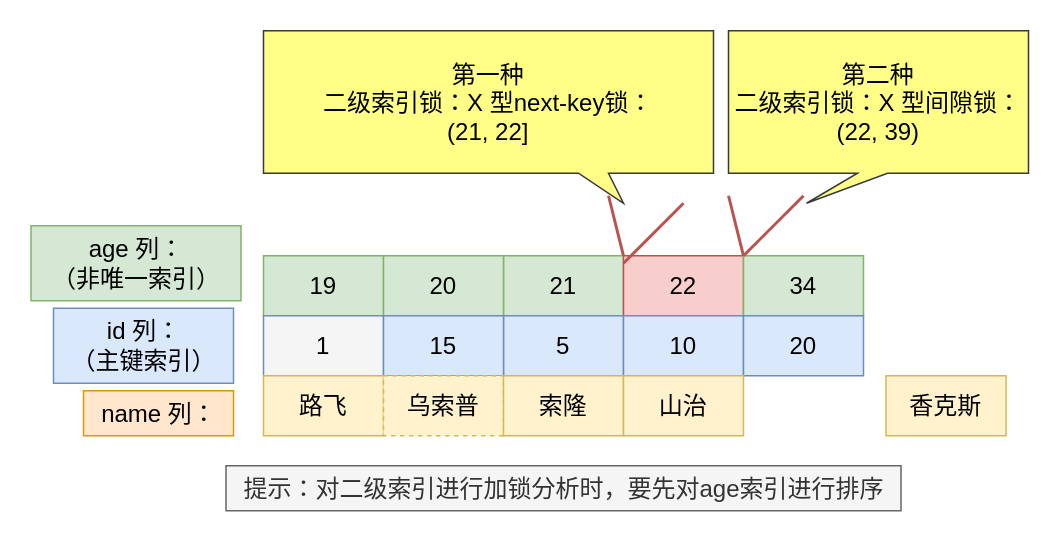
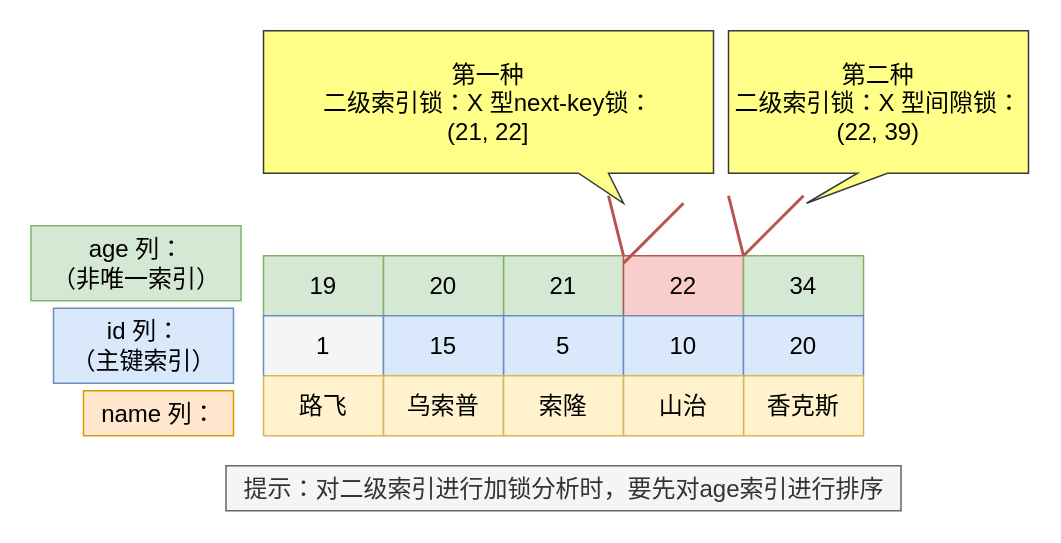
(443, 406) -> (443, 406)
(946, 406) -> (803, 406)
